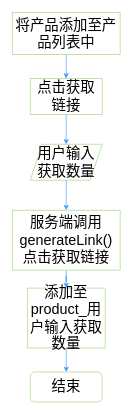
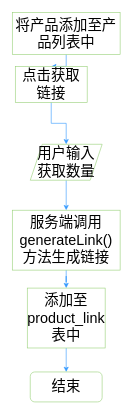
(66, 96) -> (51, 84)
(66, 240) -> (66, 240)
(66, 318) -> (66, 318)
